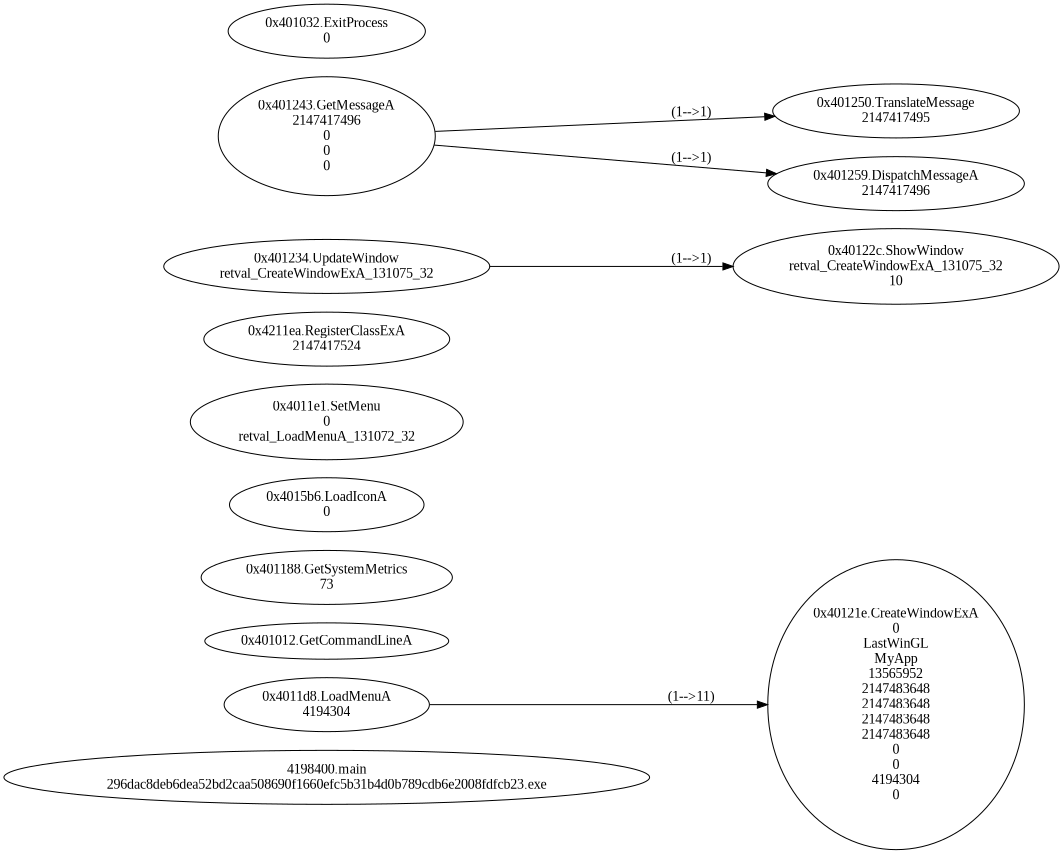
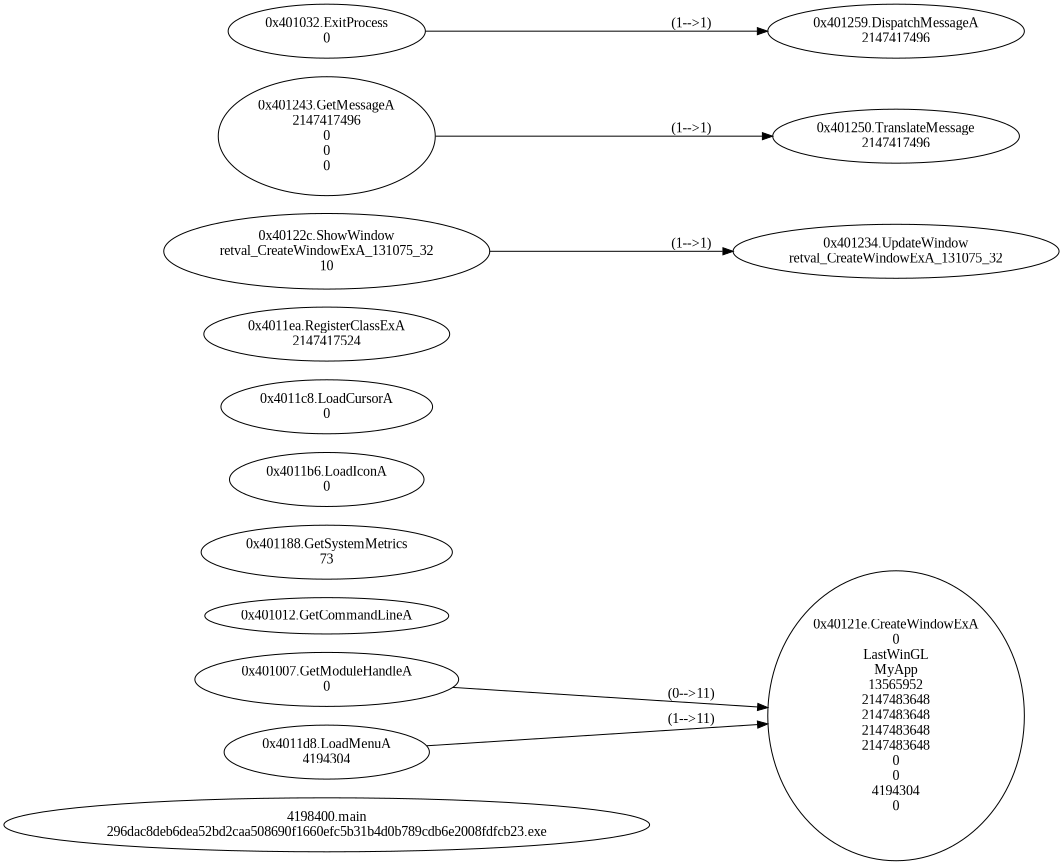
(896, 111) -> (896, 136)
(600, 159) -> (591, 31)
(606, 266) -> (606, 251)
(327, 339) -> (327, 334)
none -> (327, 407)
(327, 422) -> none
(327, 505) -> (327, 479)
none -> (327, 679)
